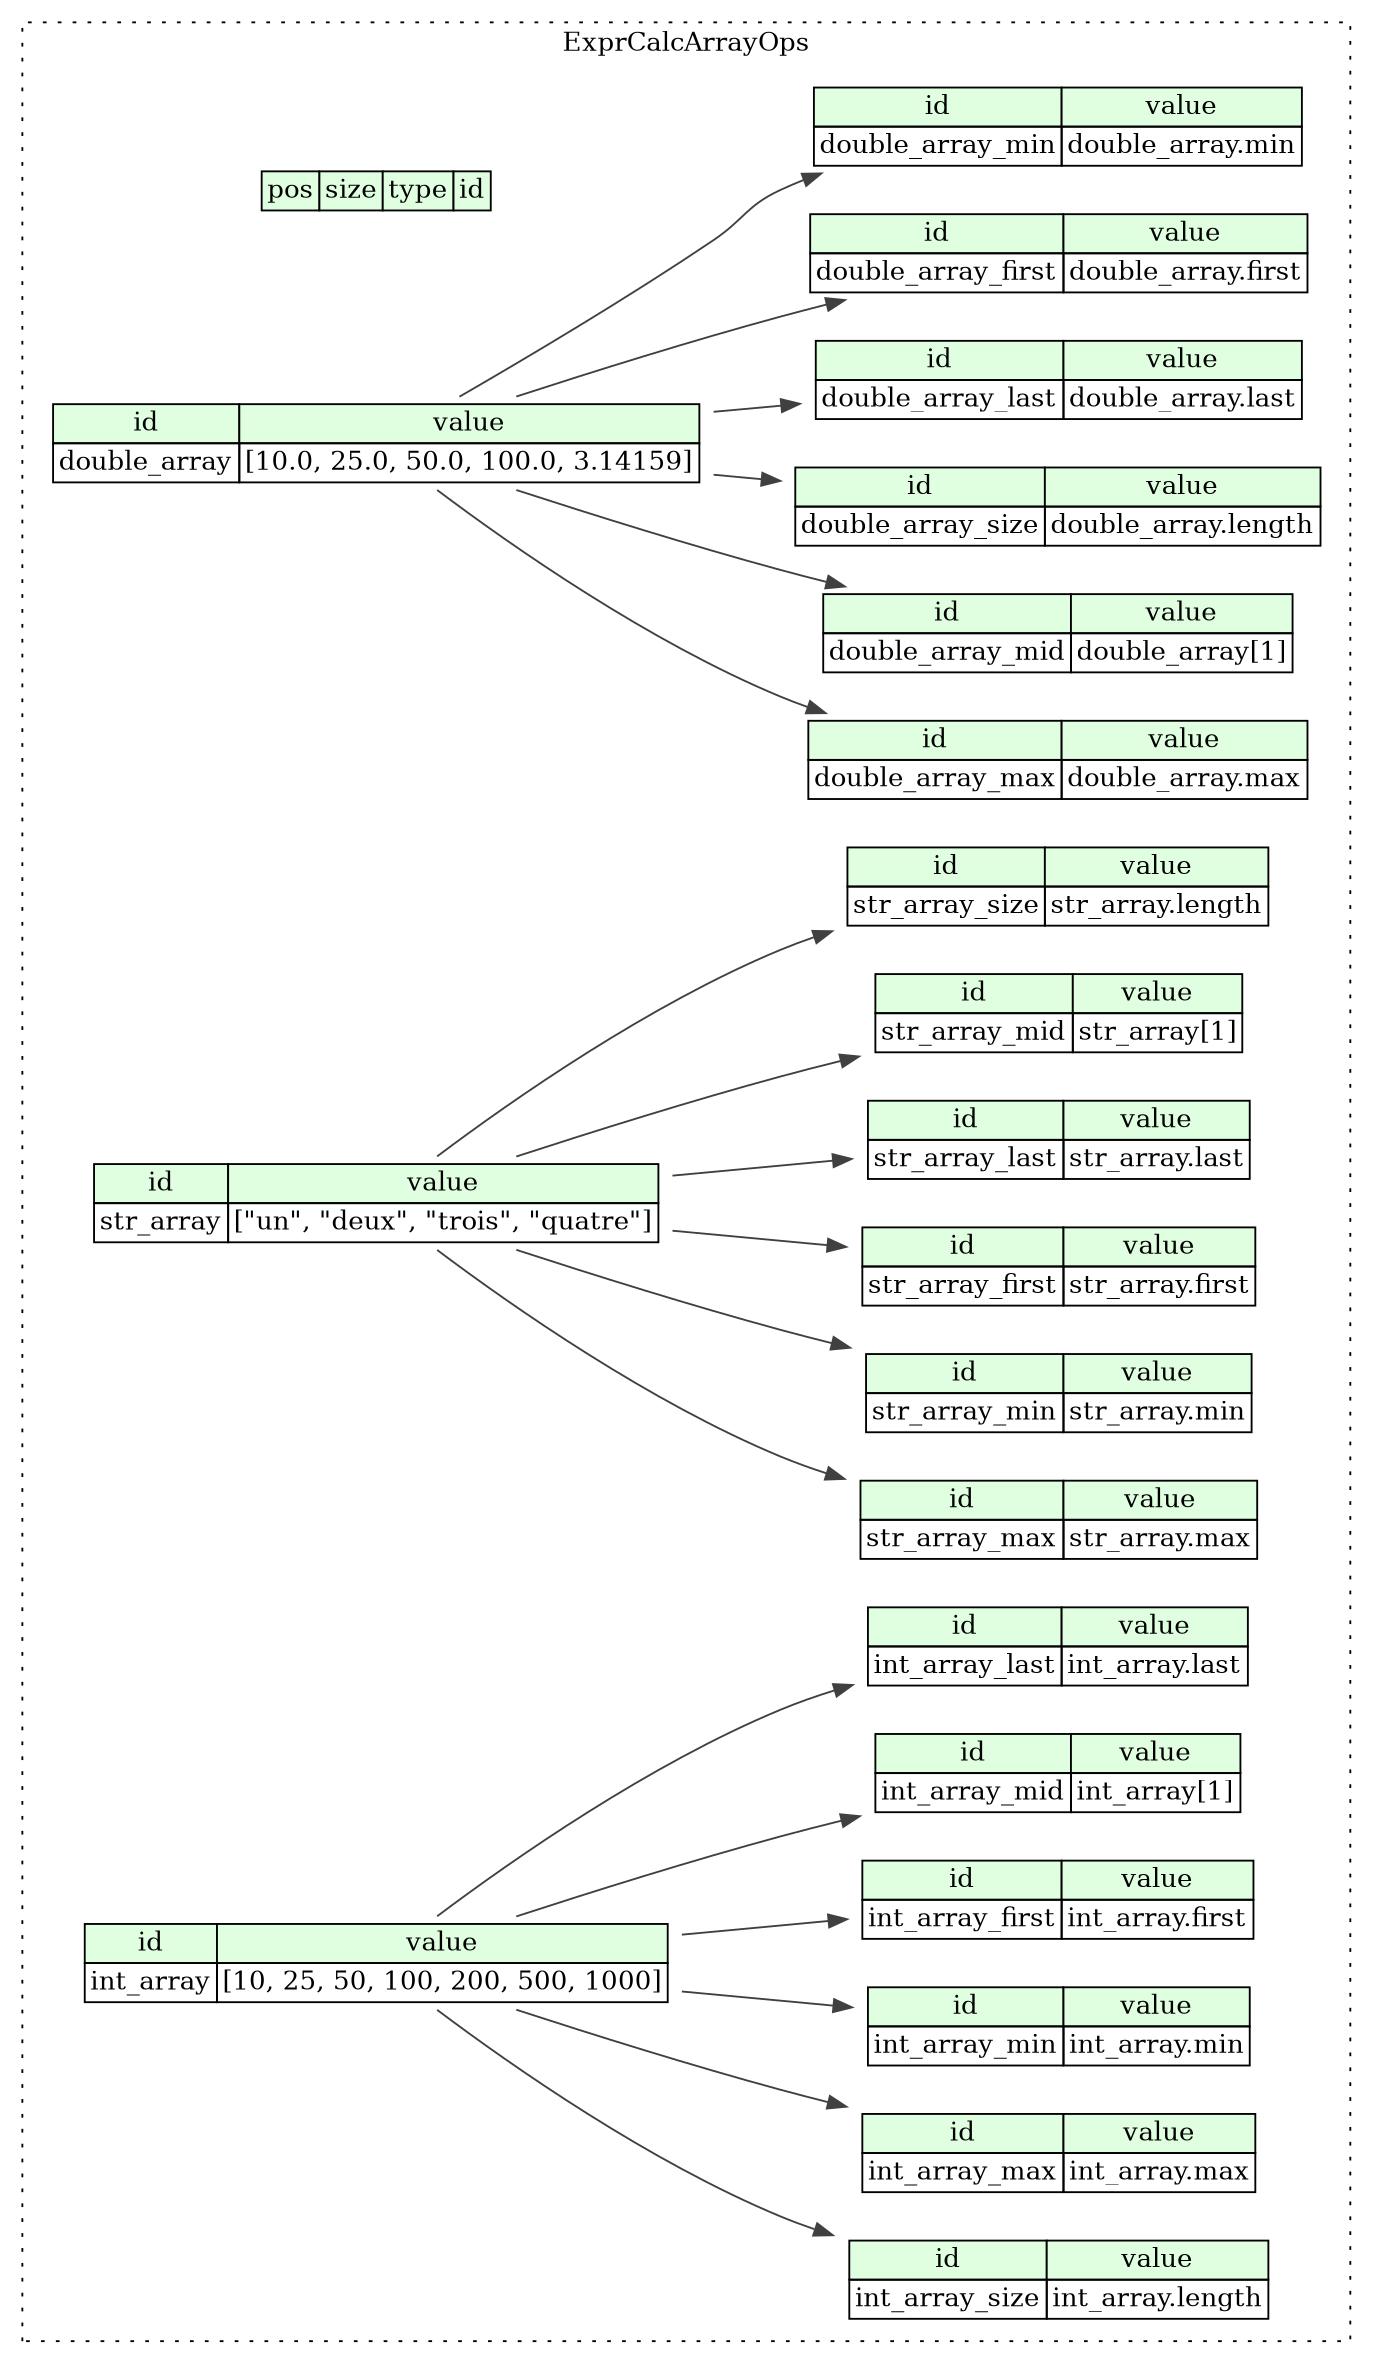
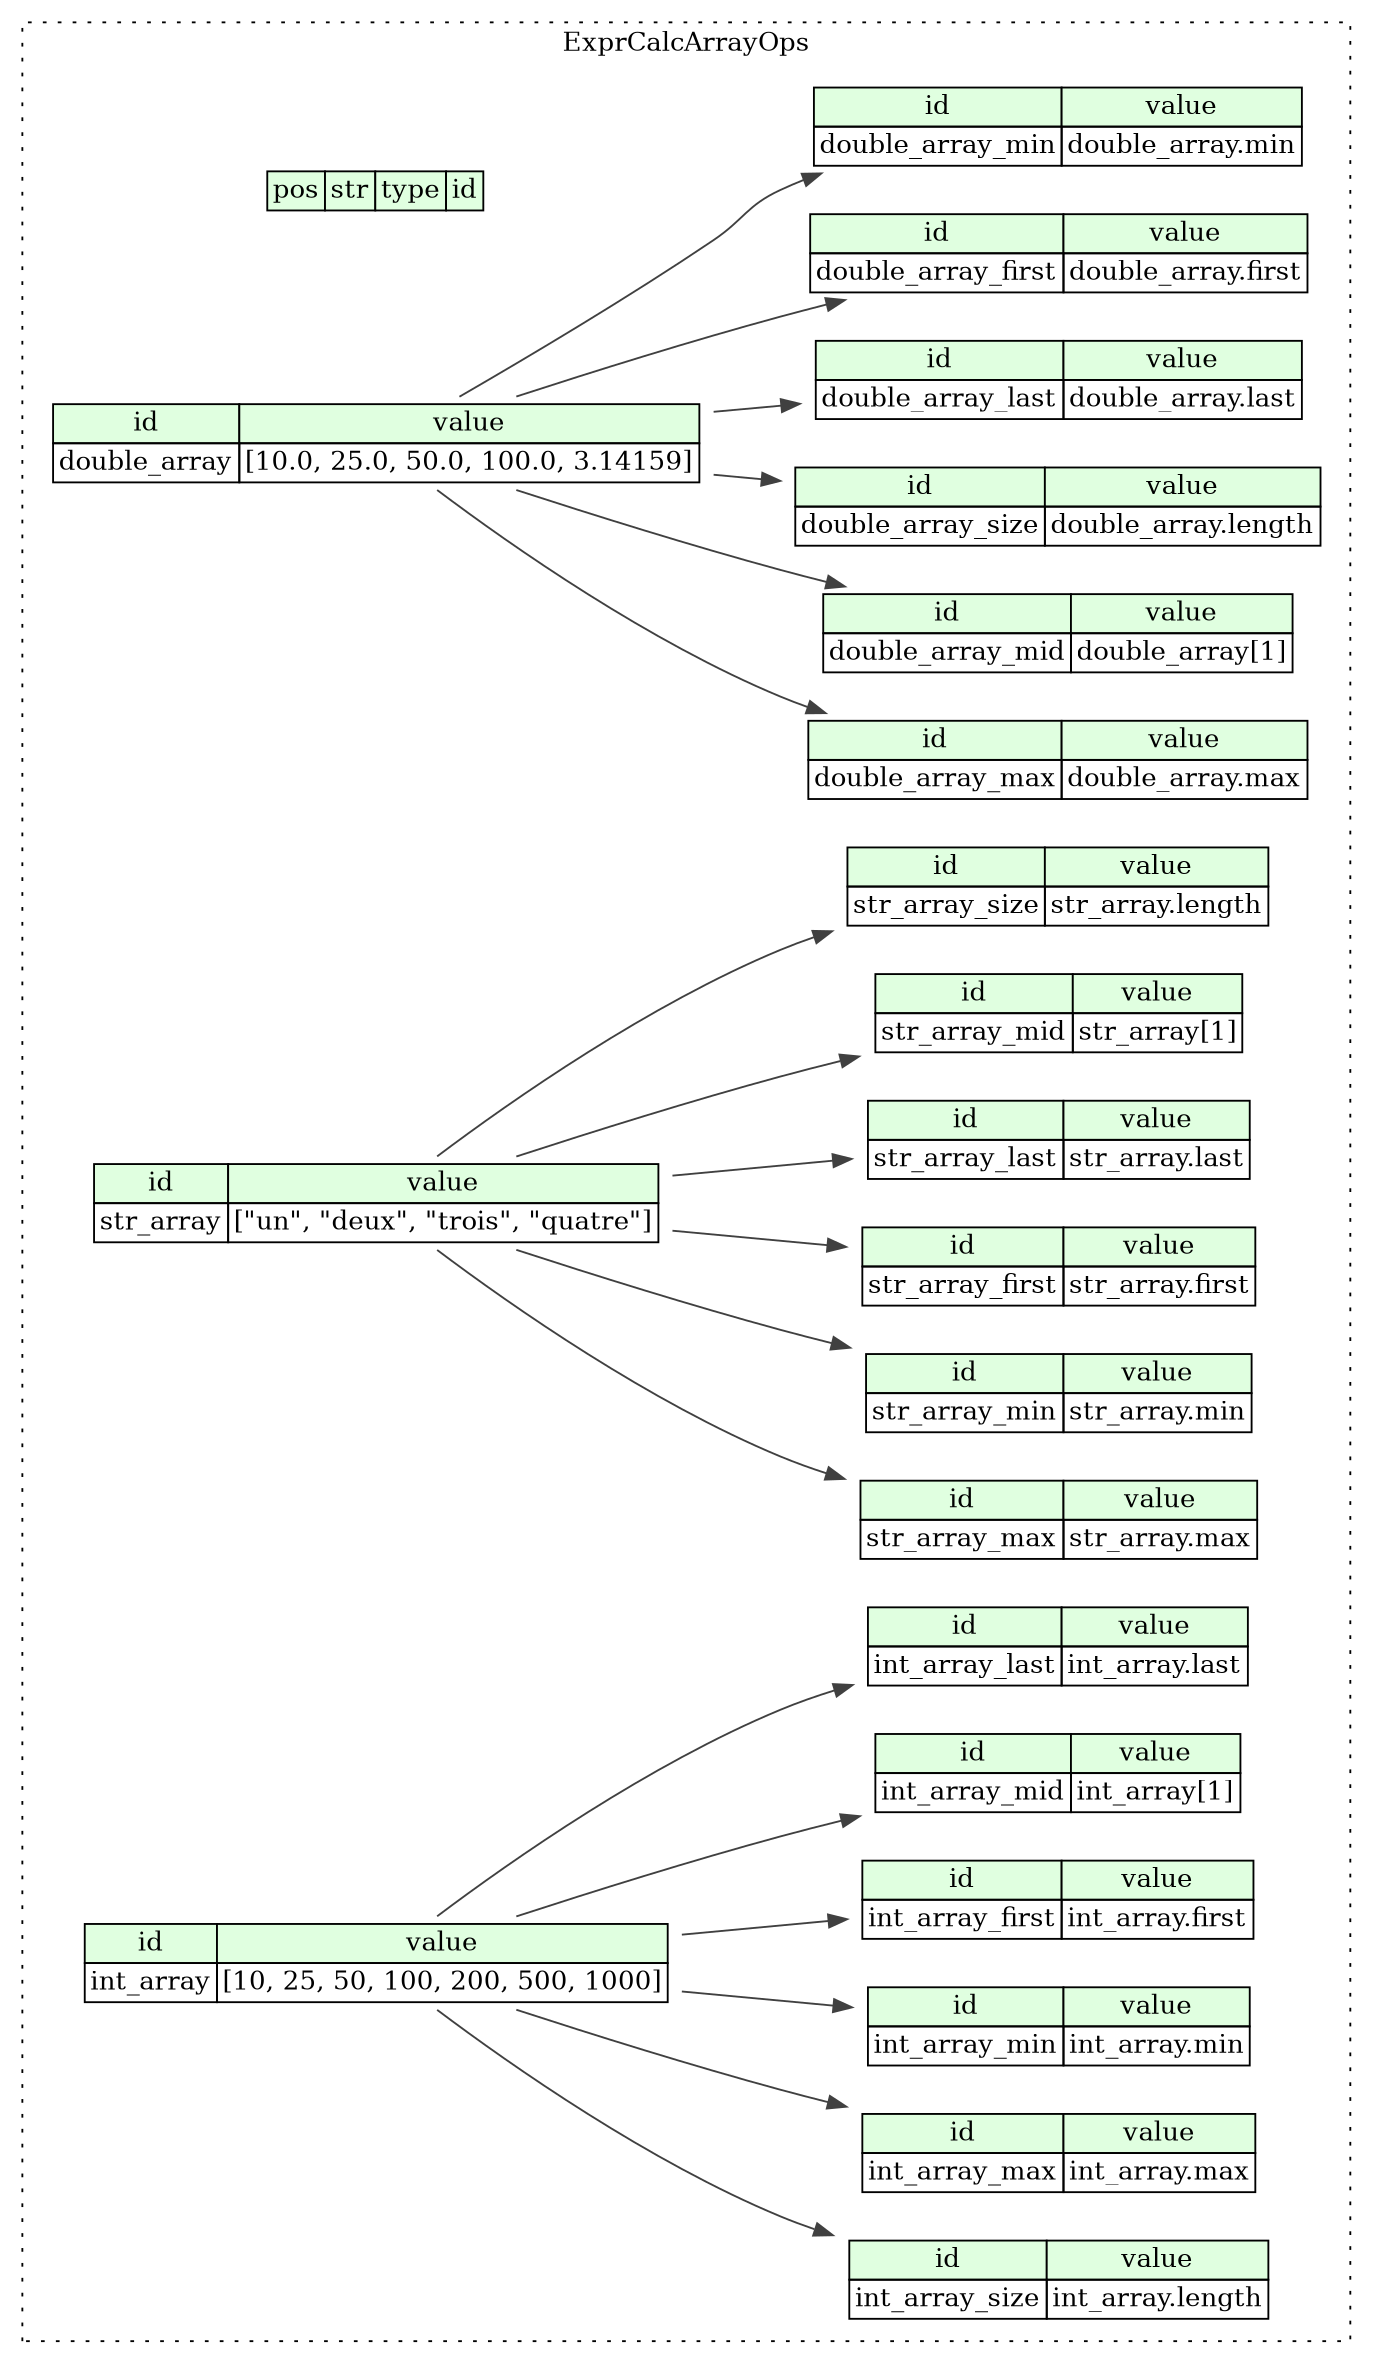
(351, 190) -> (350, 190)
